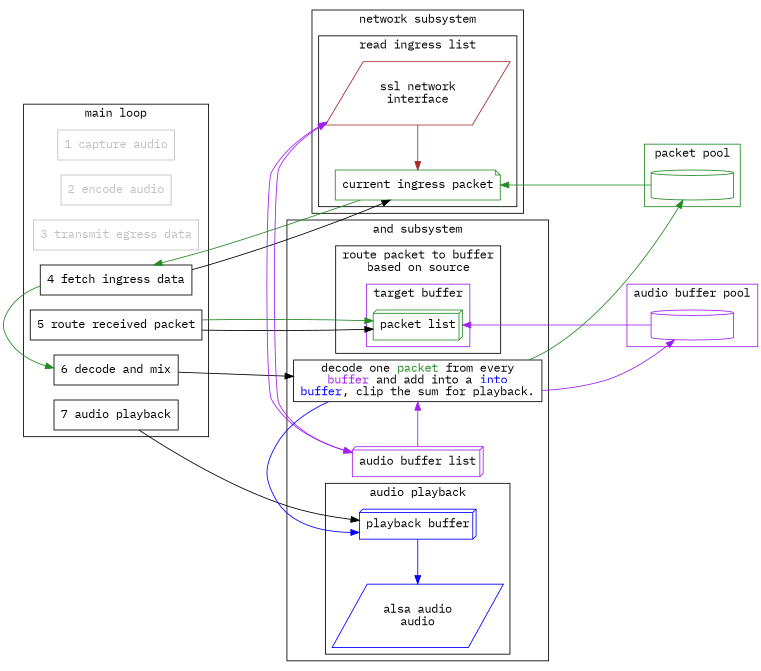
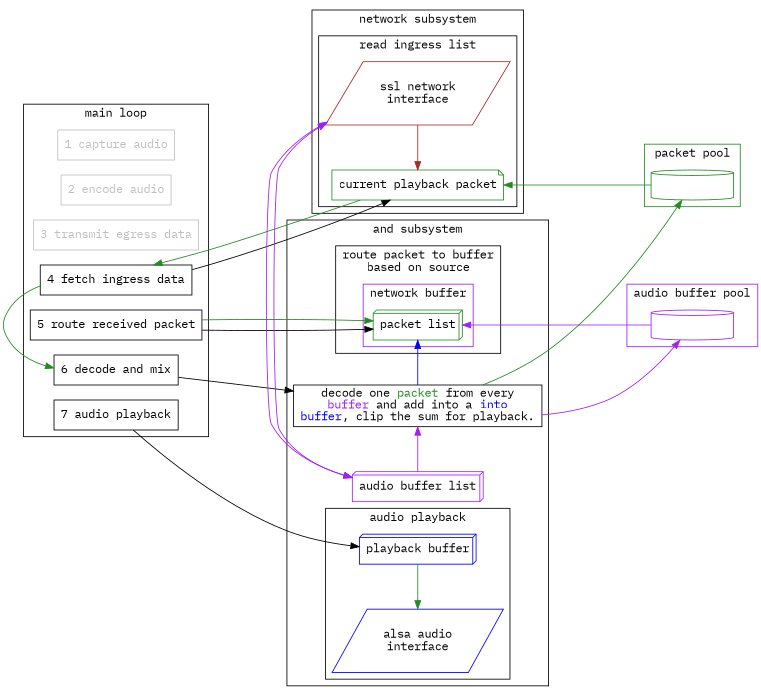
(418, 185) -> (418, 185)
(418, 294) -> (418, 294)
(268, 481) -> (418, 367)
(418, 557) -> (418, 582)
(418, 622) -> (418, 647)
